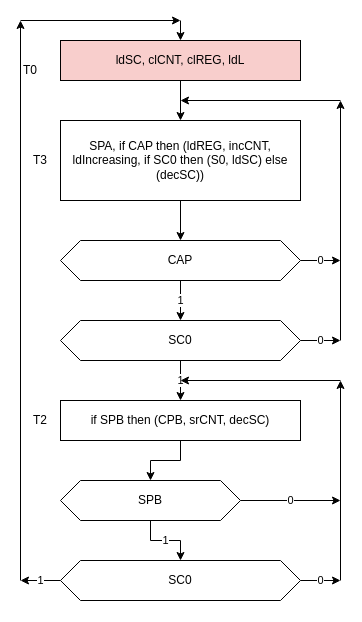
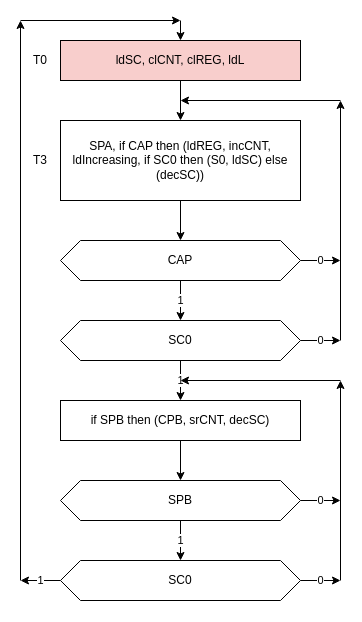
(31, 71) -> (41, 61)
(41, 421) -> none
(151, 501) -> (181, 501)
